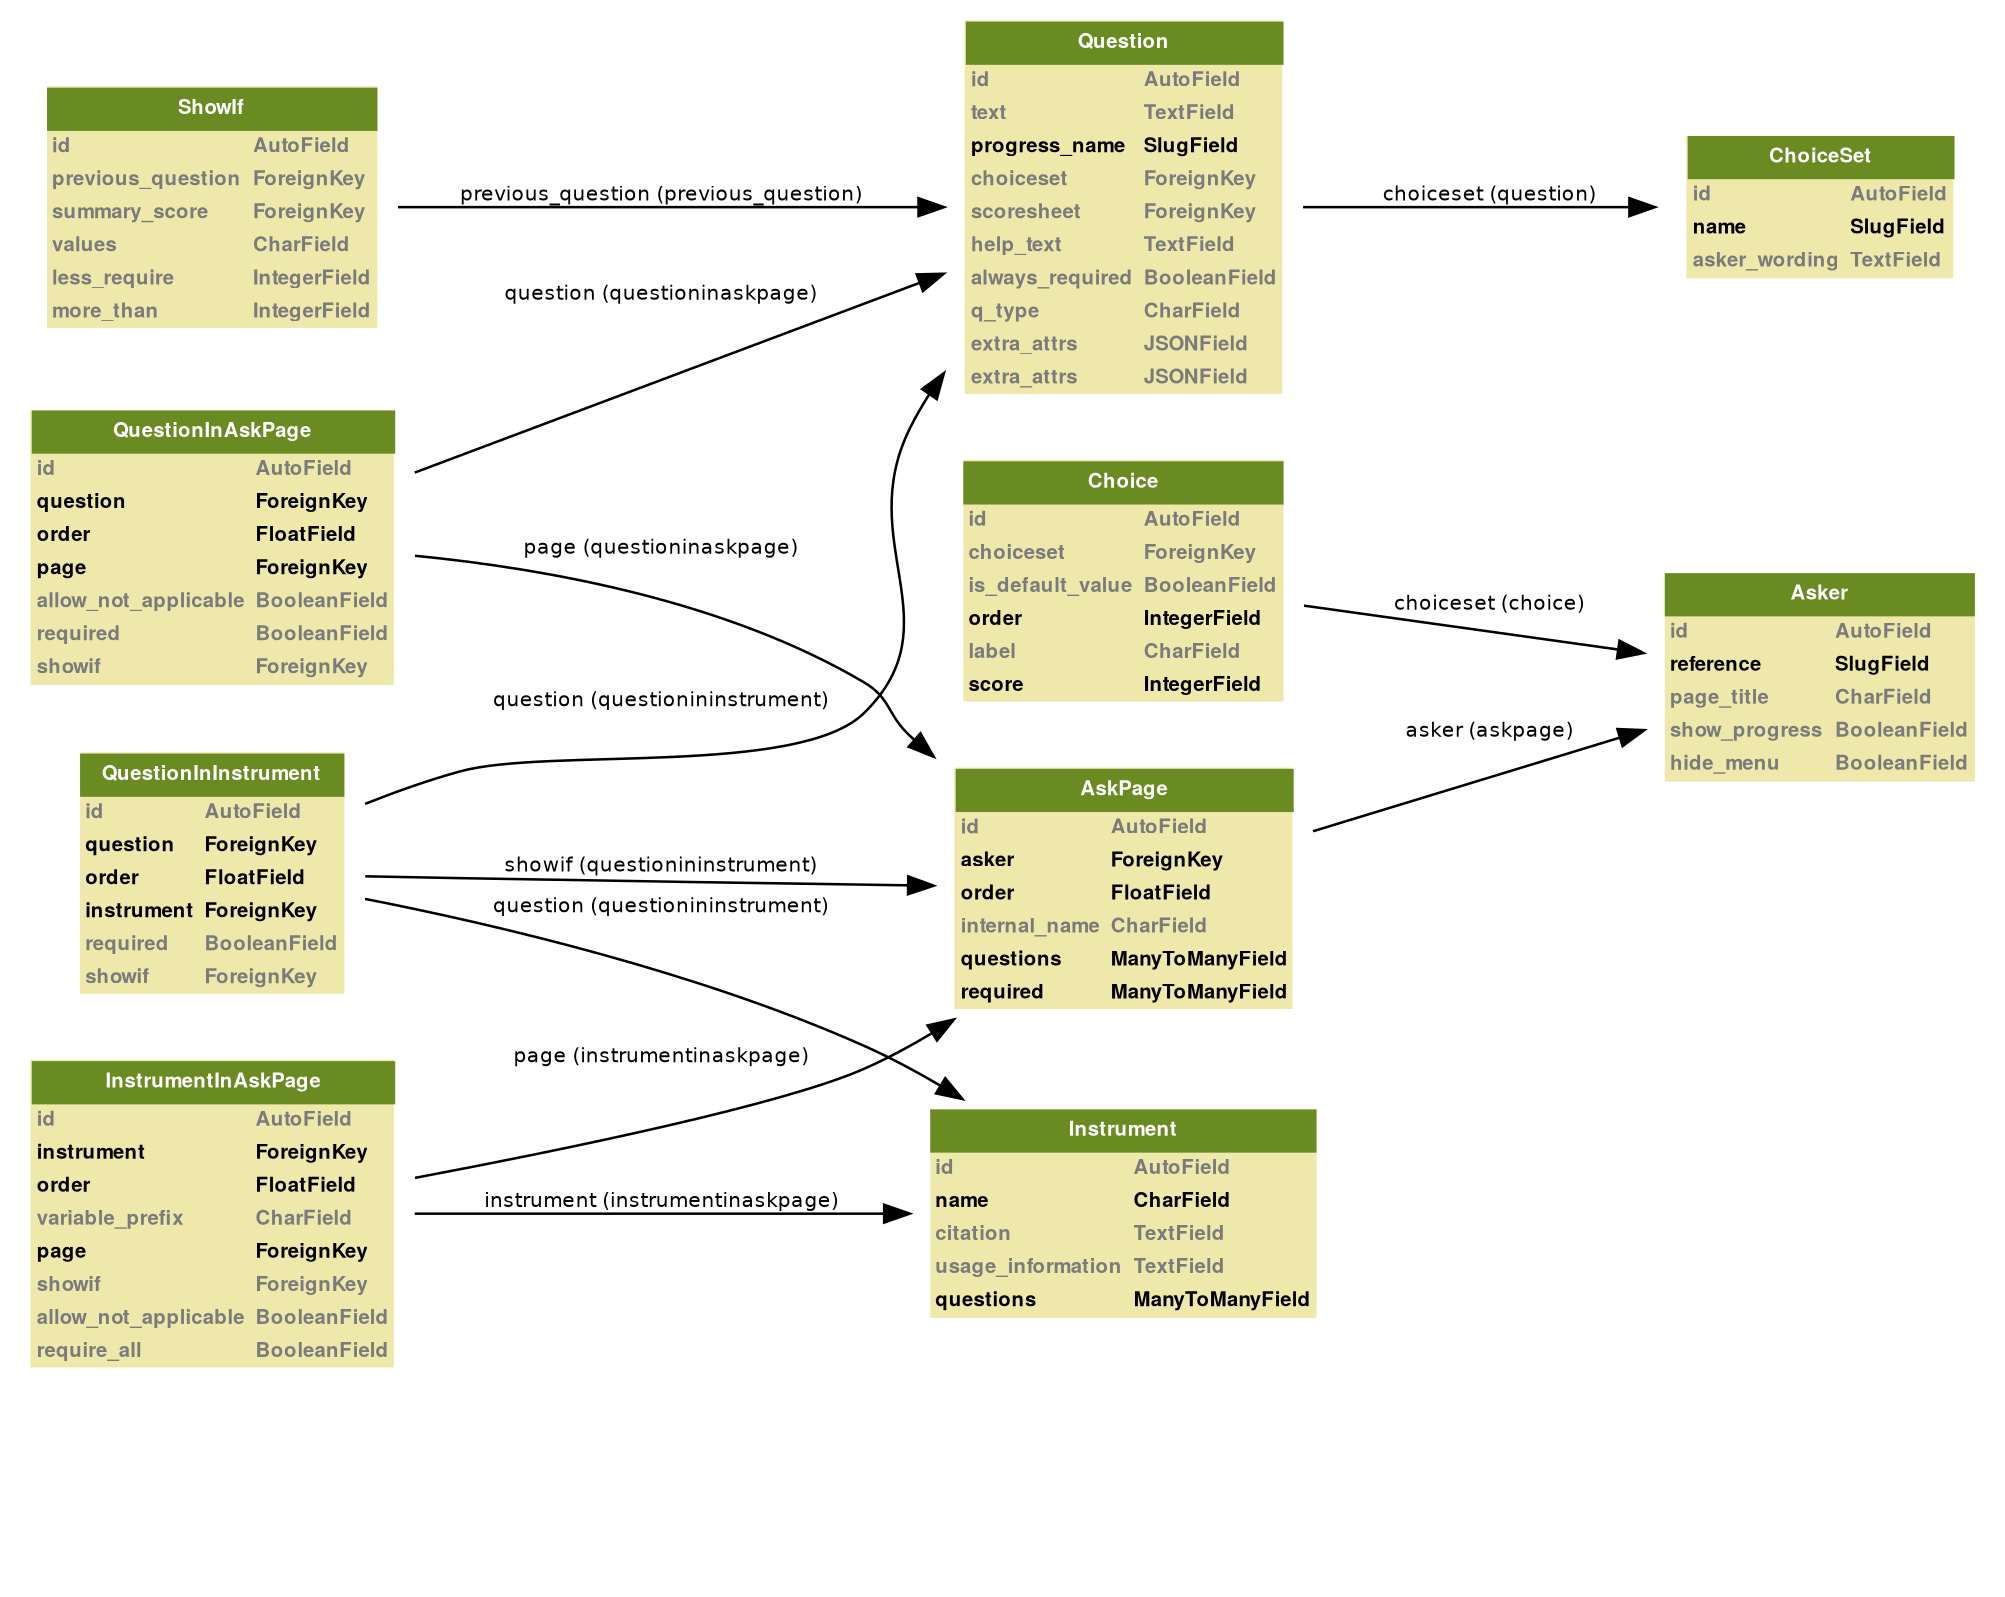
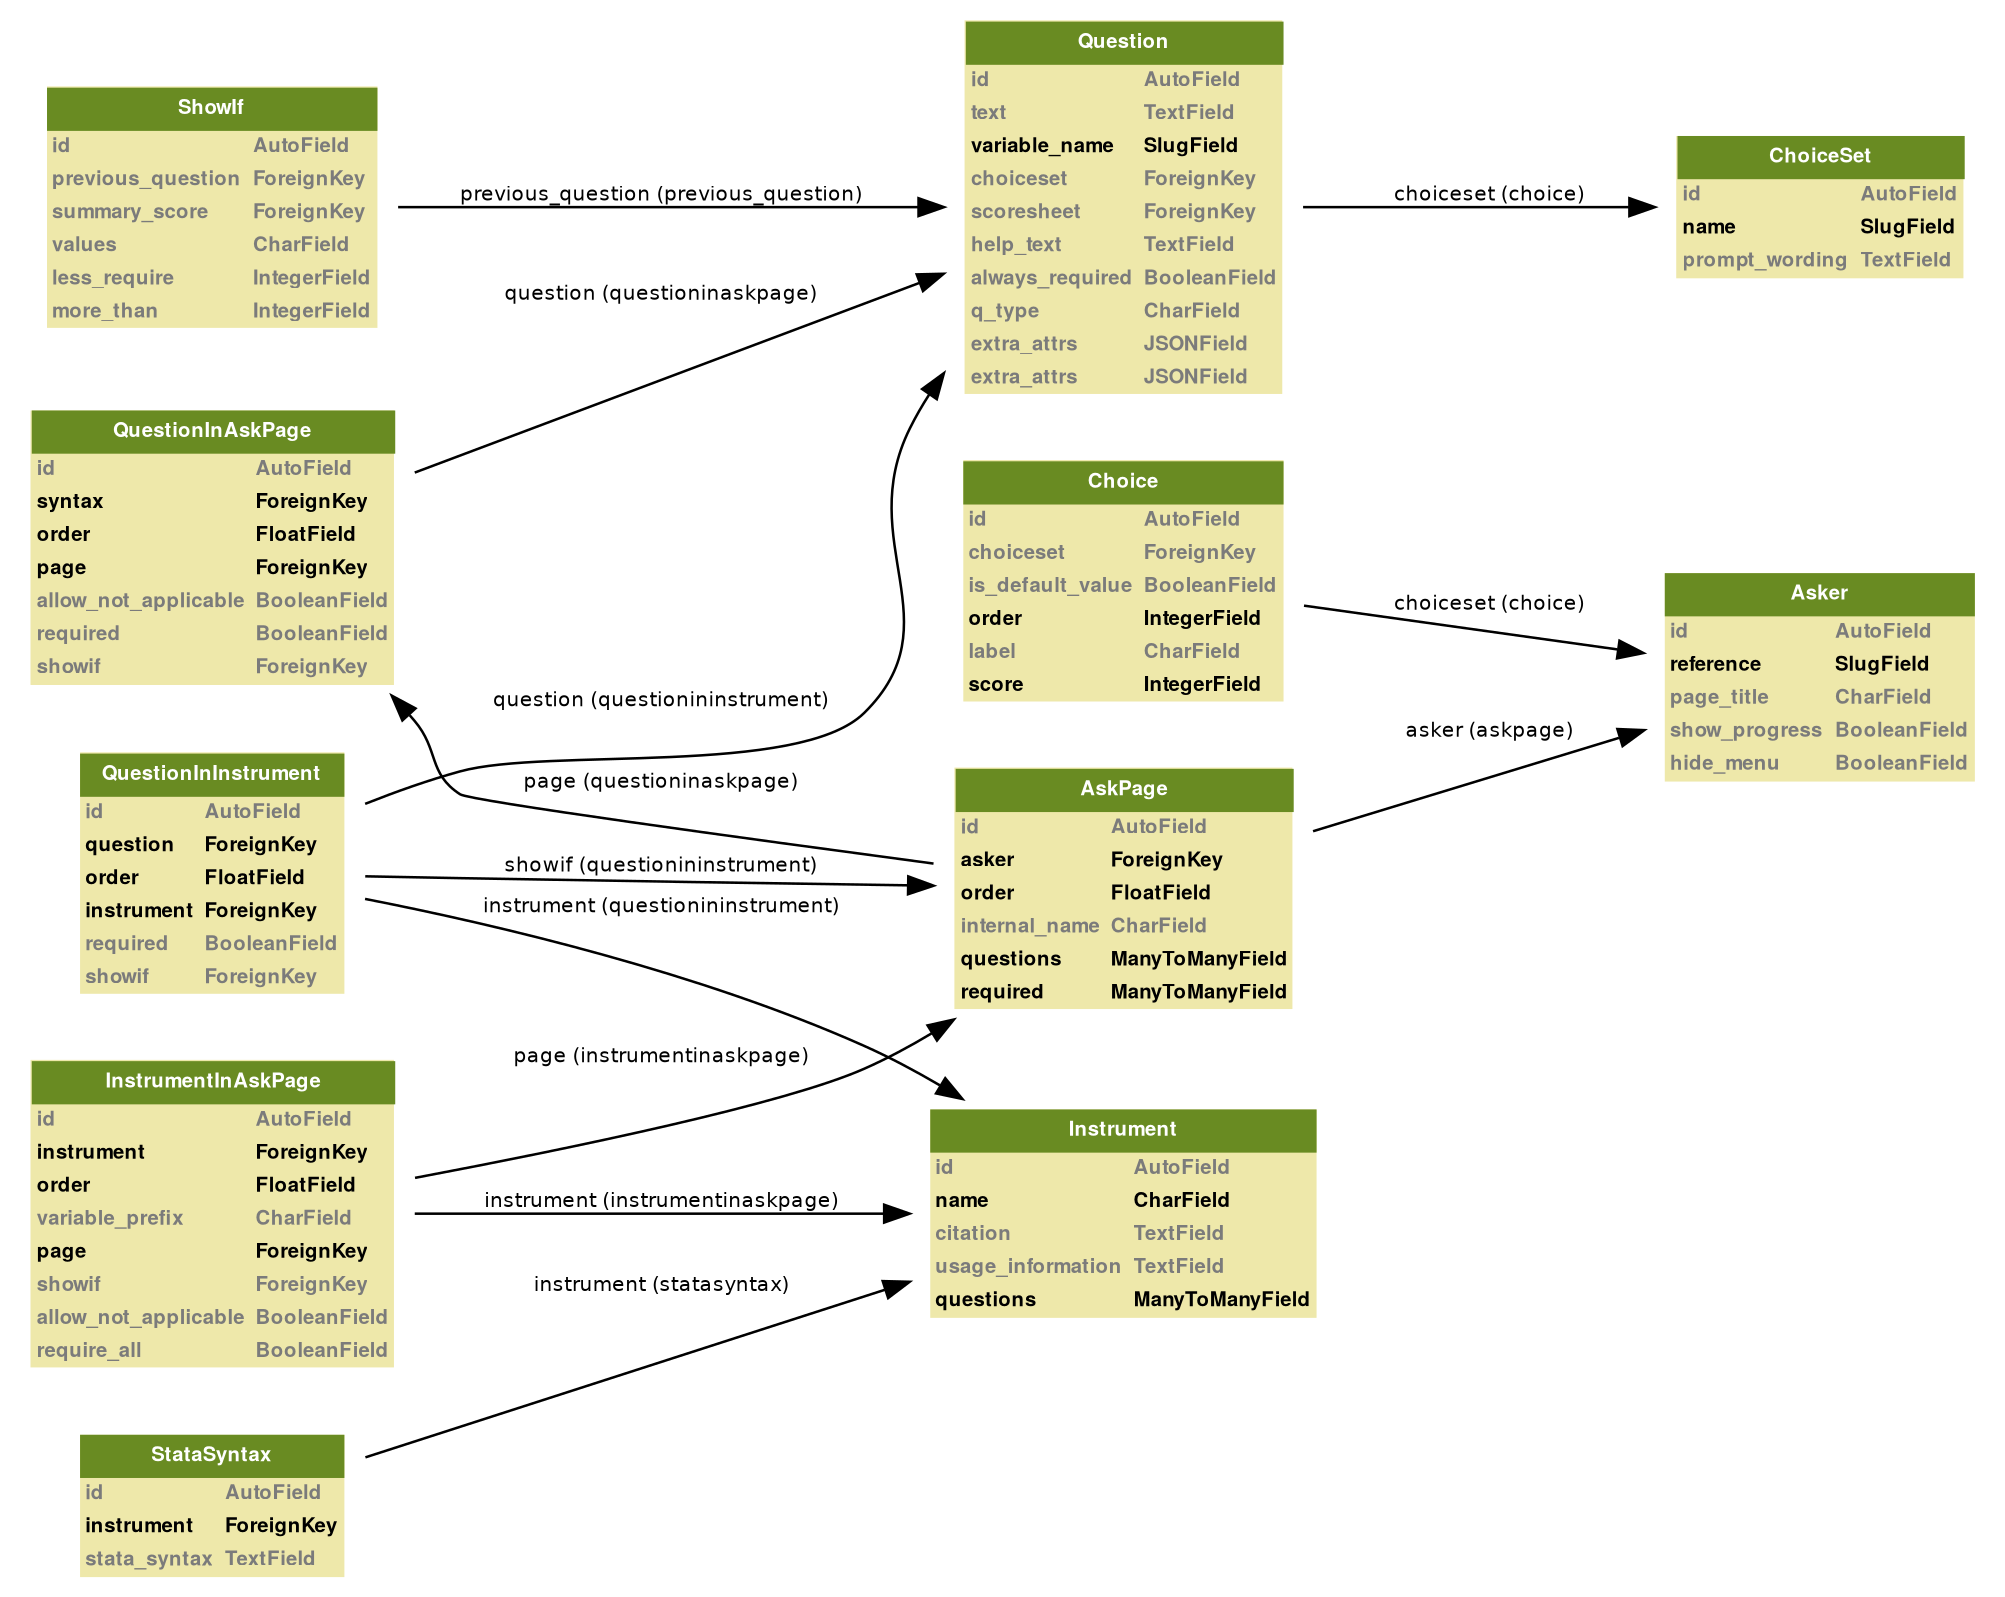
(1048, 146) -> (1043, 146)
(1491, 196) -> (1491, 196)
(1766, 261) -> (1766, 261)
(83, 502) -> (71, 502)
(683, 606) -> (649, 825)
(662, 907) -> (662, 907)
none -> (212, 1506)
